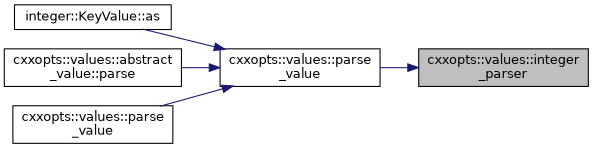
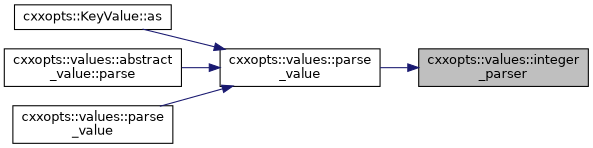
(93, 17) -> (93, 17)
